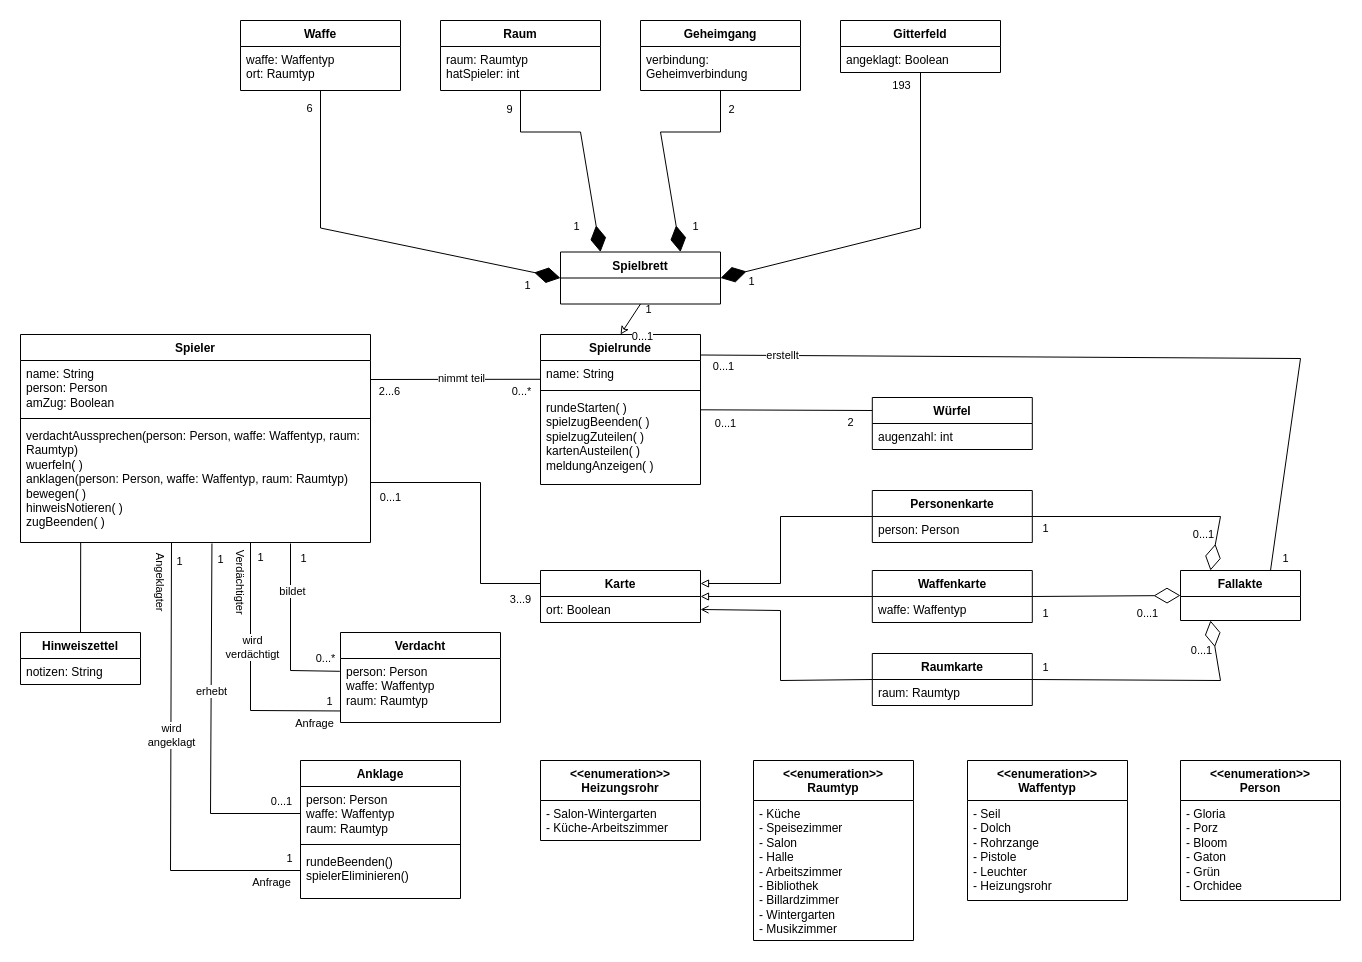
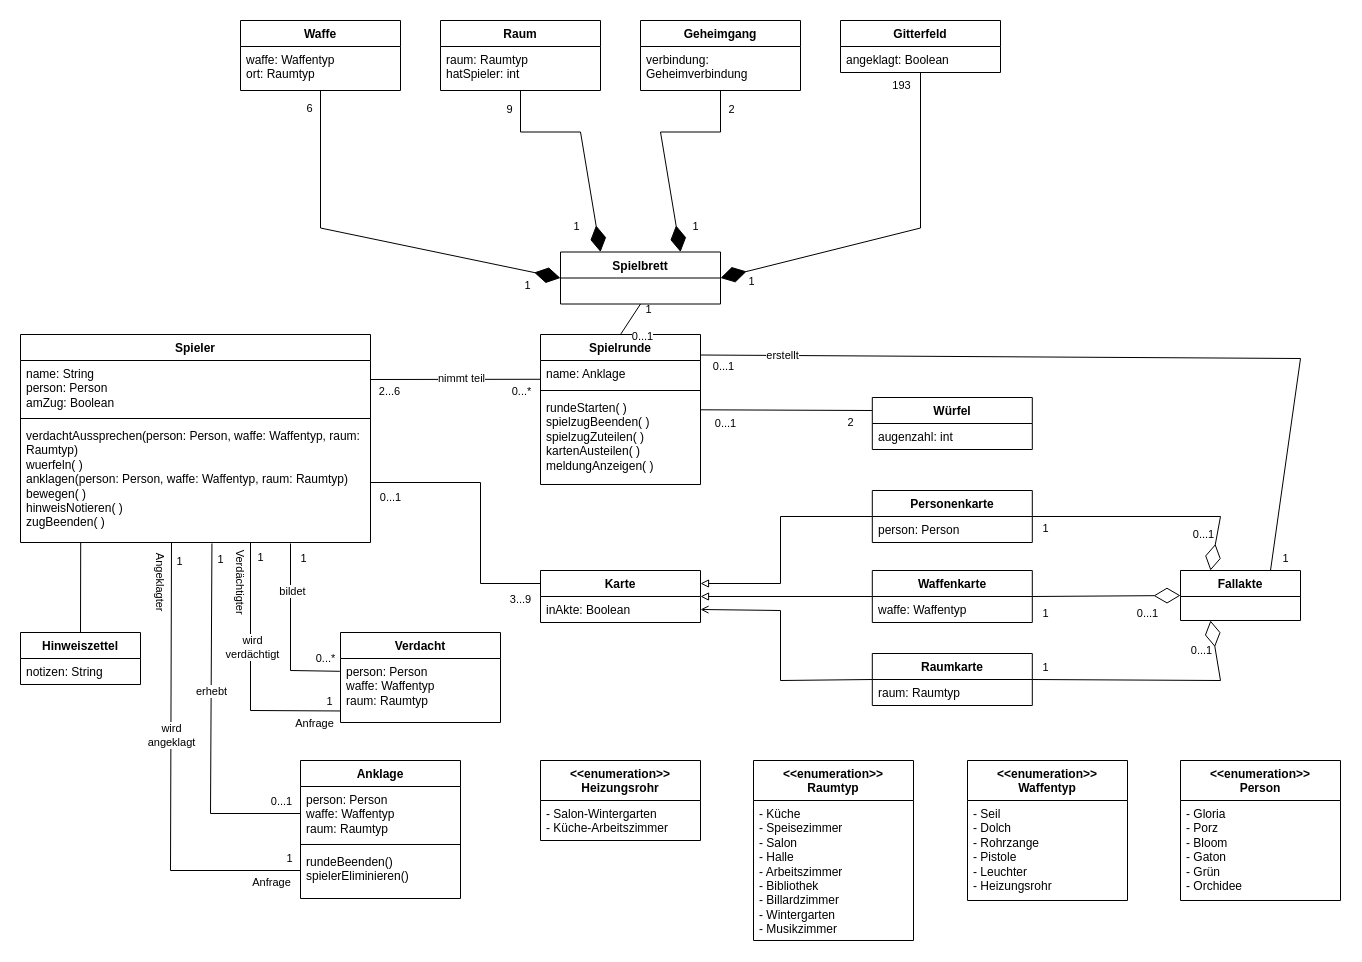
(625, 327) -> (623, 330)
(582, 375) -> (586, 375)
(582, 611) -> (591, 611)
